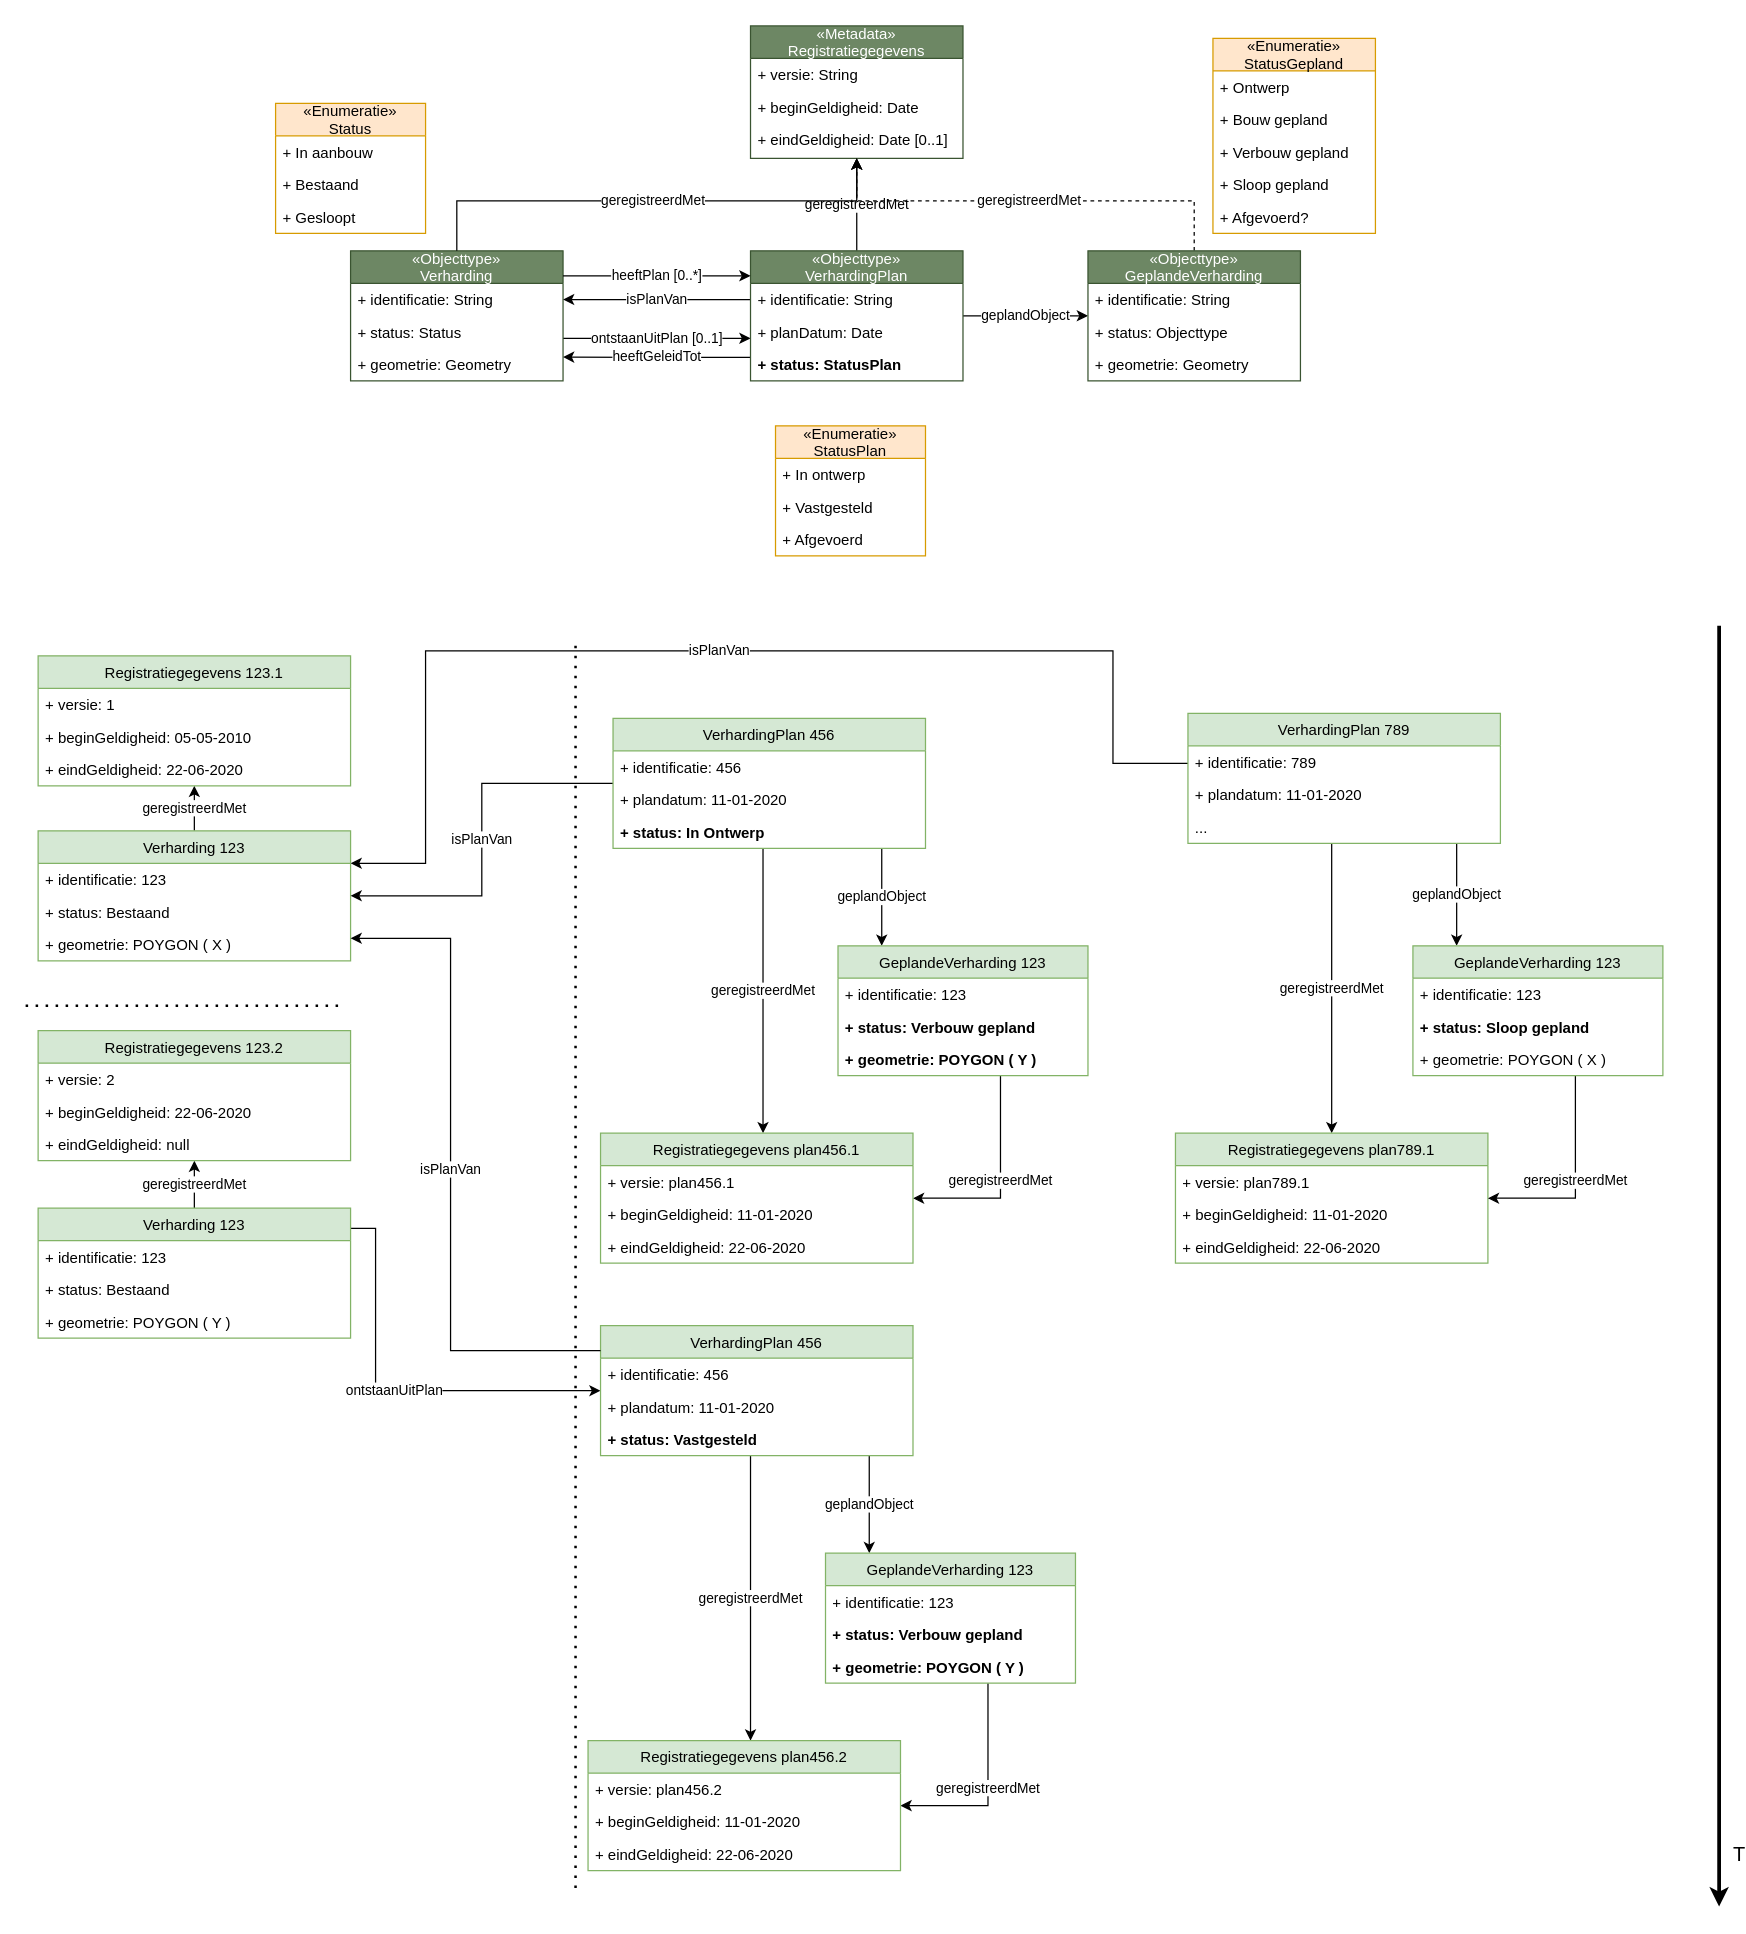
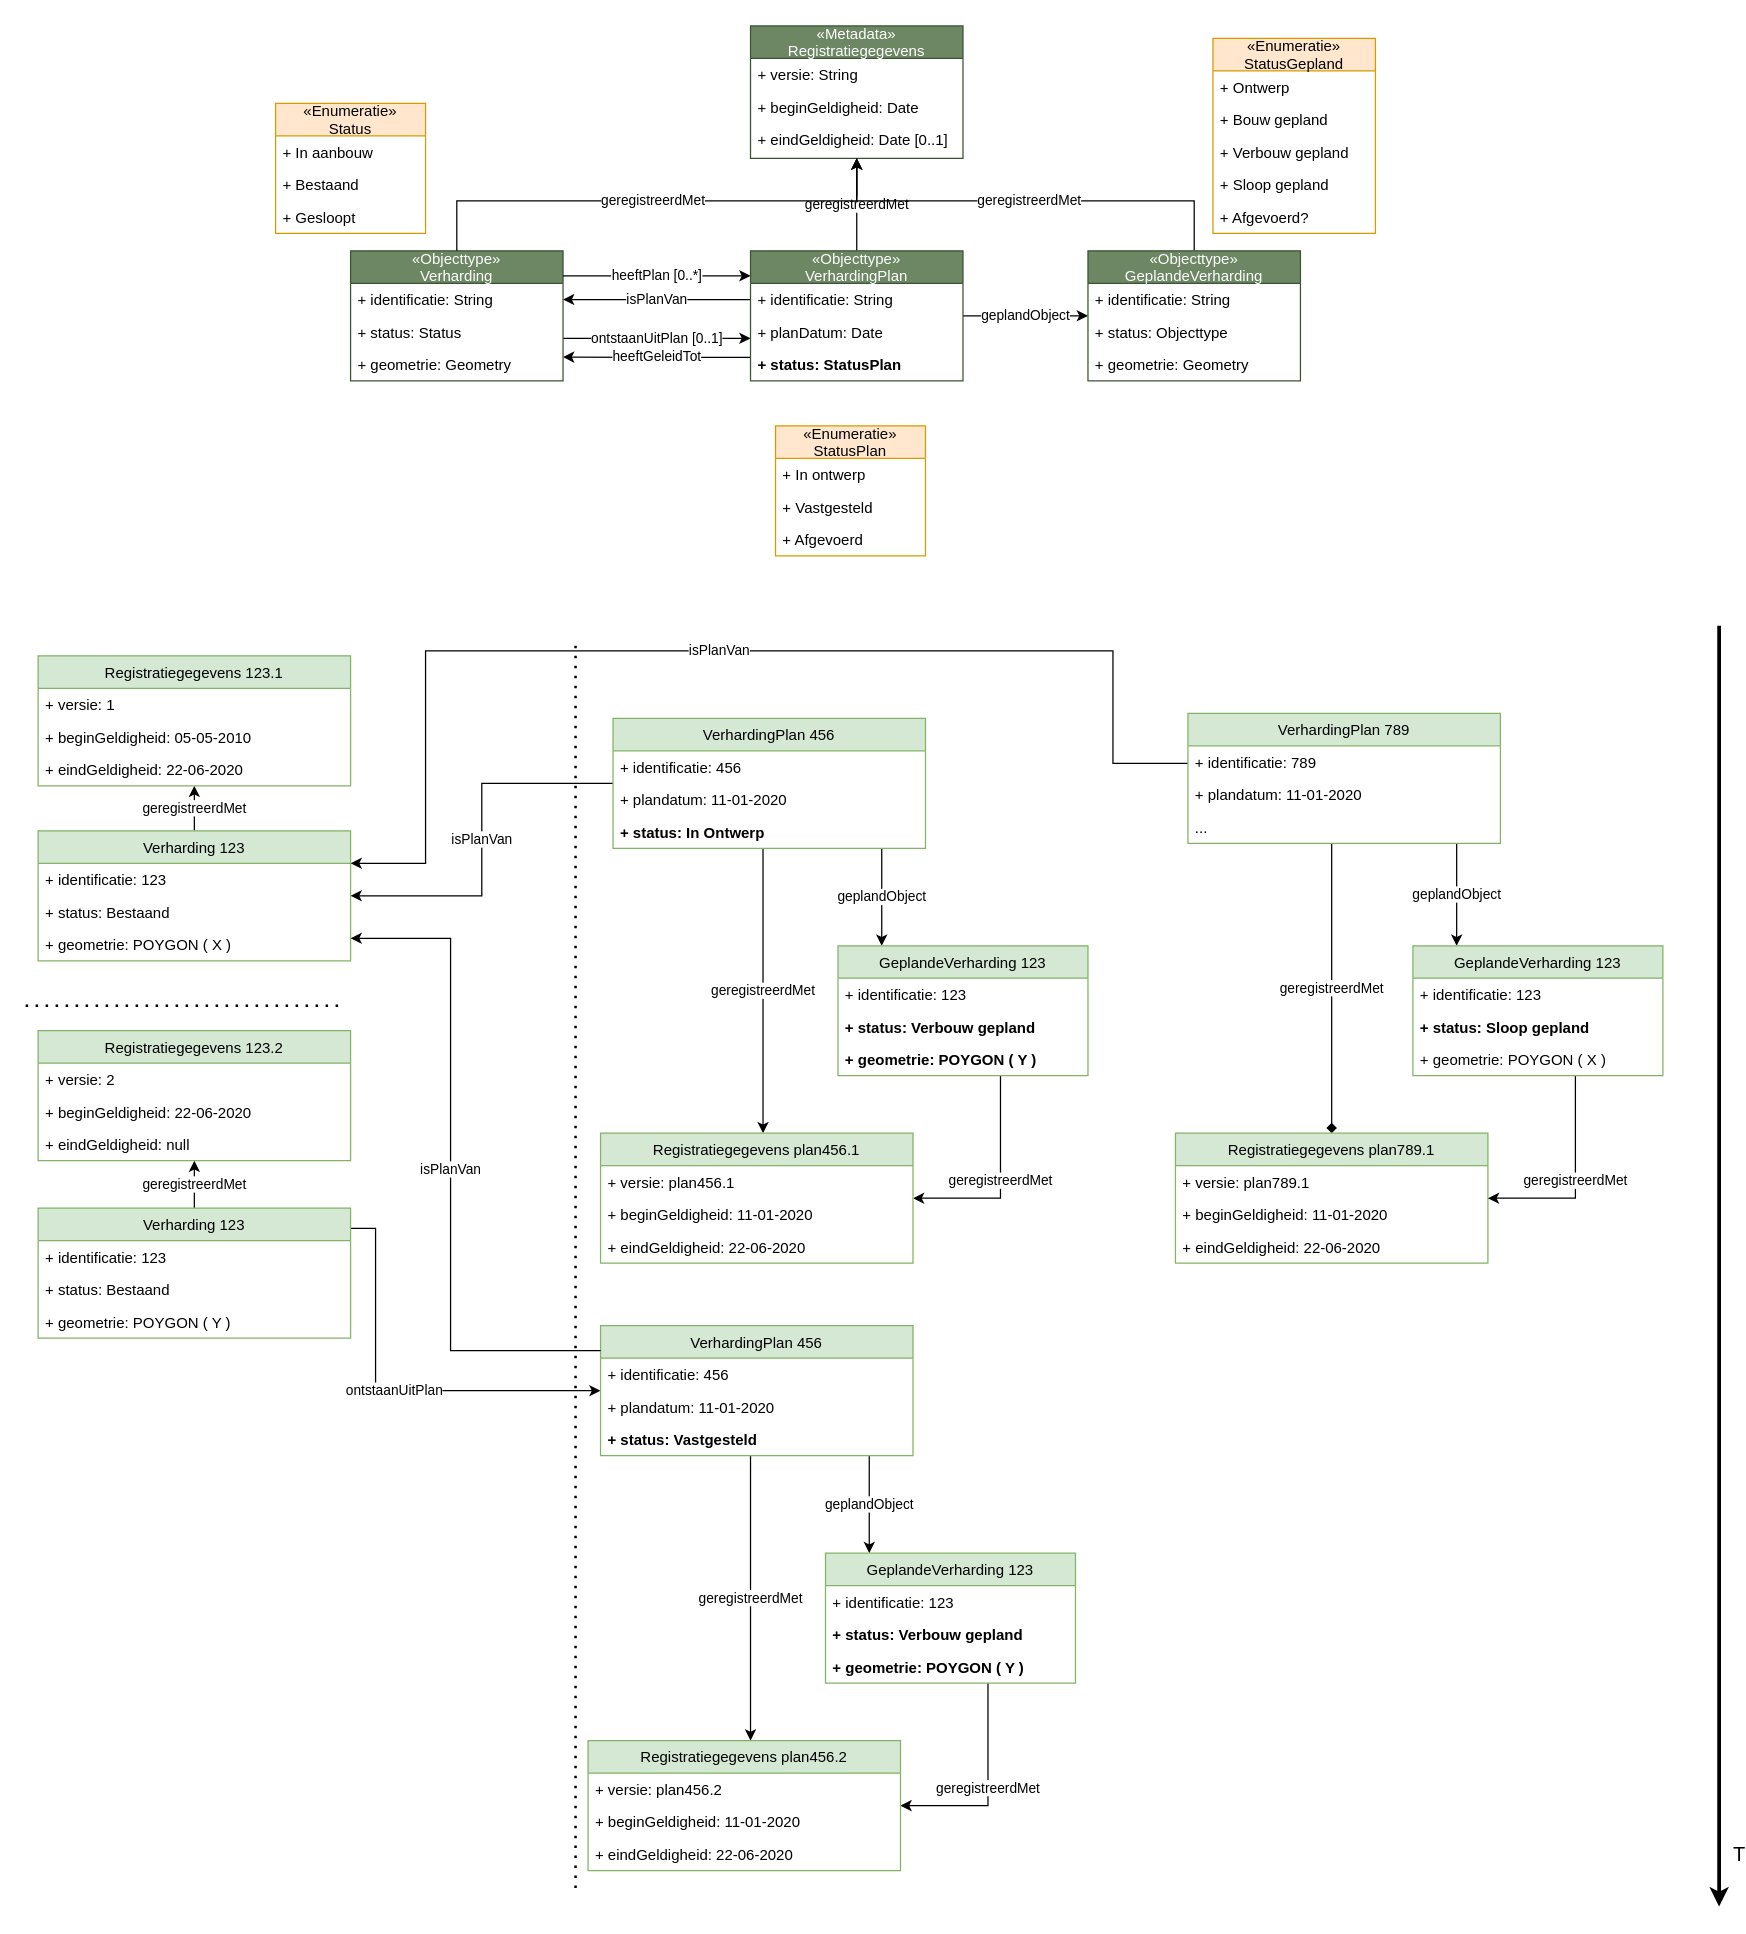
(1160, 201) -> (1160, 201)
(1332, 1123) -> (1332, 1122)
